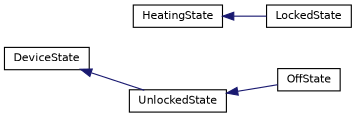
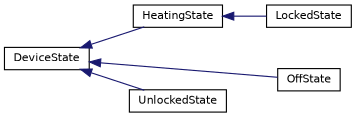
none -> (118, 36)
(258, 88) -> (189, 70)
